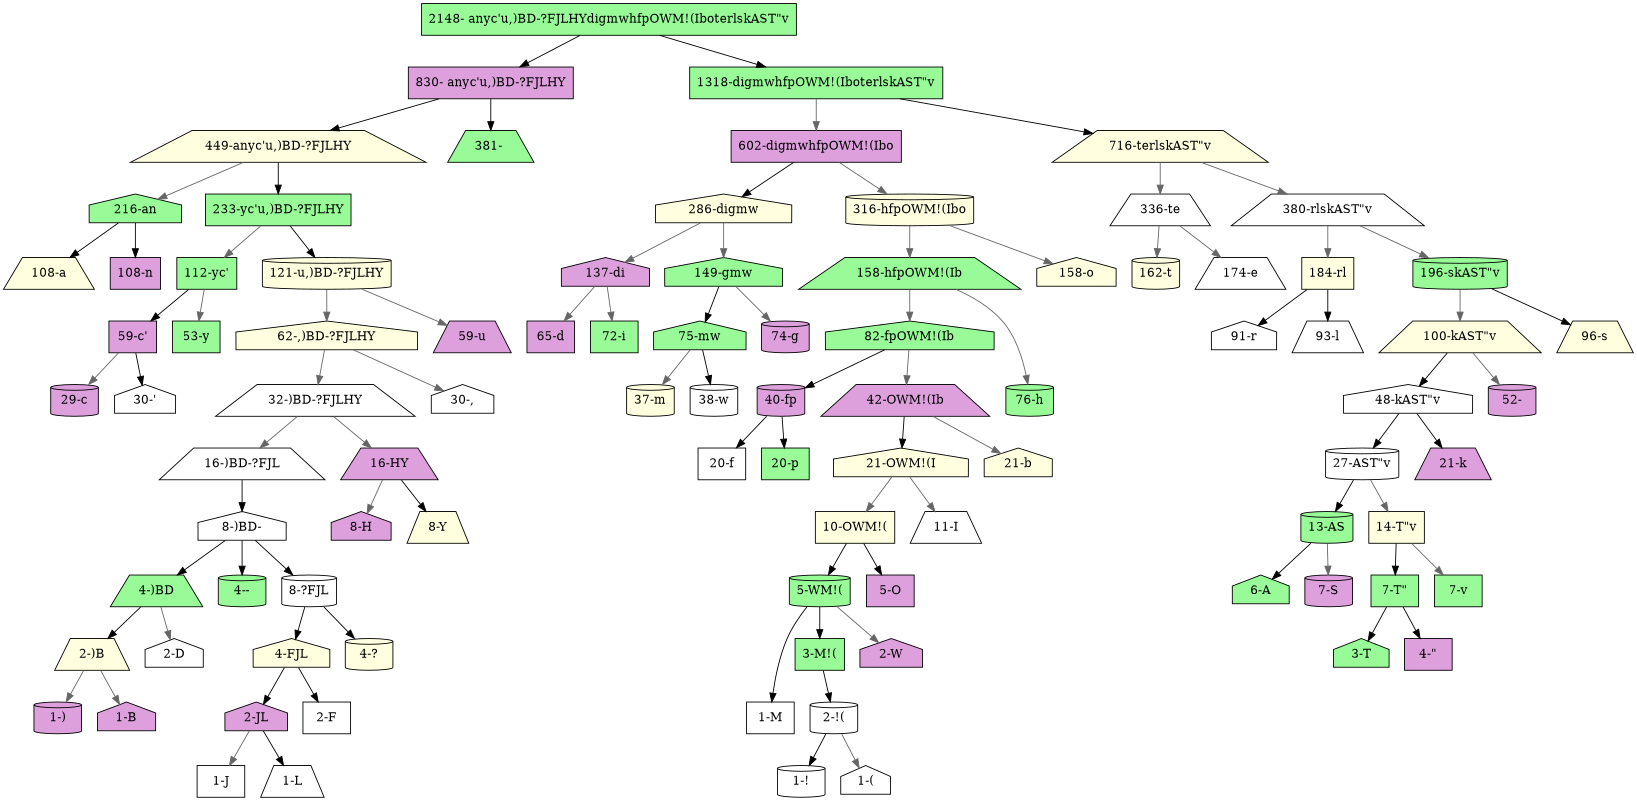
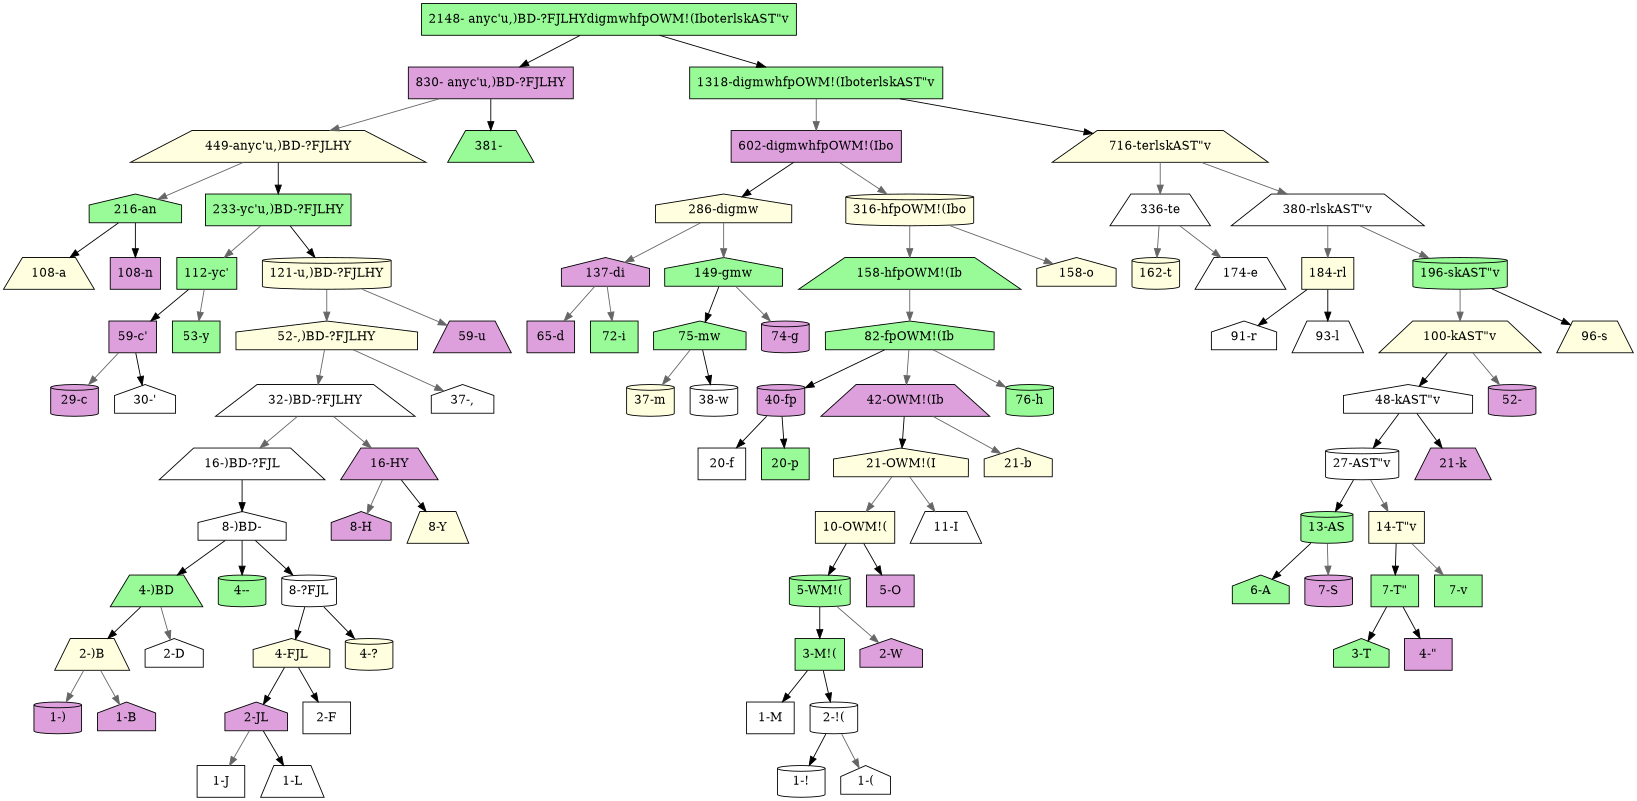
(389, 113) -> (389, 113)
(1003, 322) -> (965, 366)
(327, 337) -> (327, 337)
(463, 400) -> (463, 400)
(784, 647) -> (798, 683)
